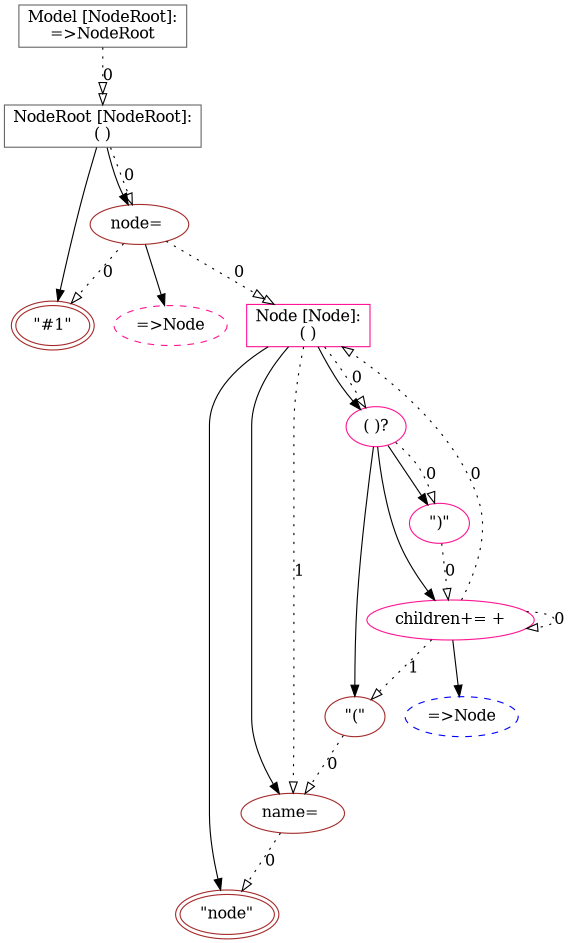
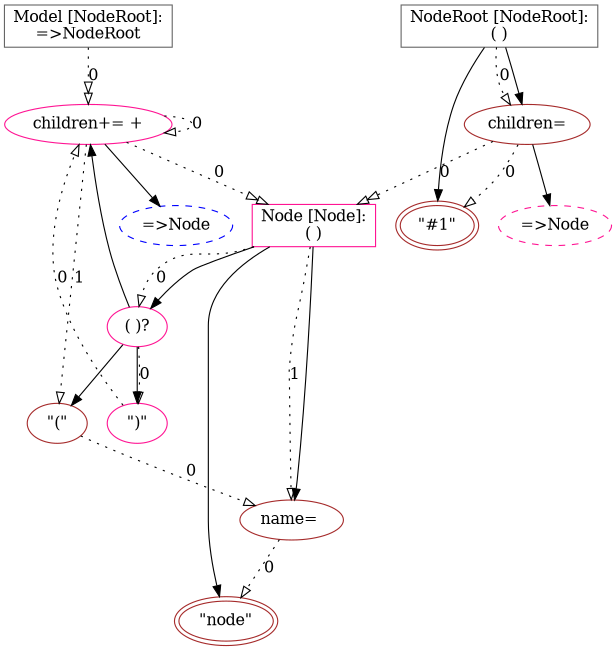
(103, 65) -> (88, 65)
(139, 224) -> (527, 124)
(458, 458) -> (187, 169)
